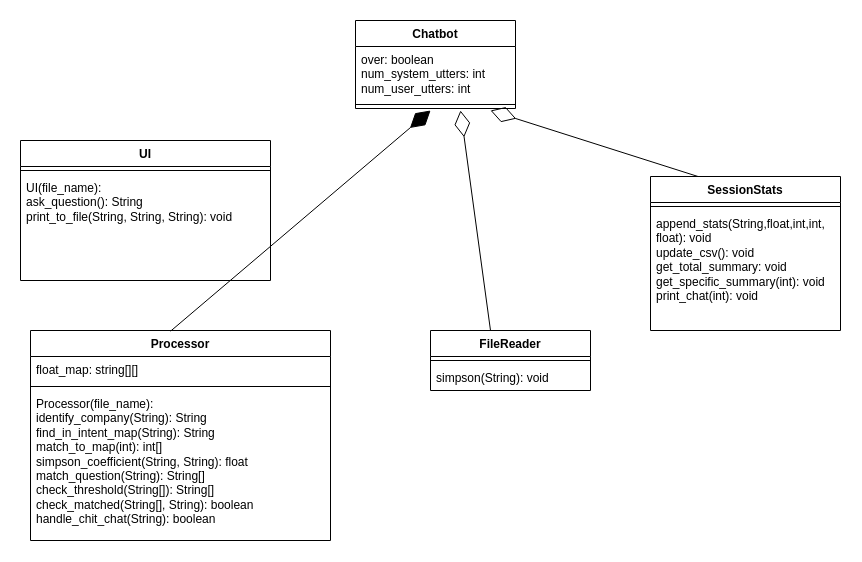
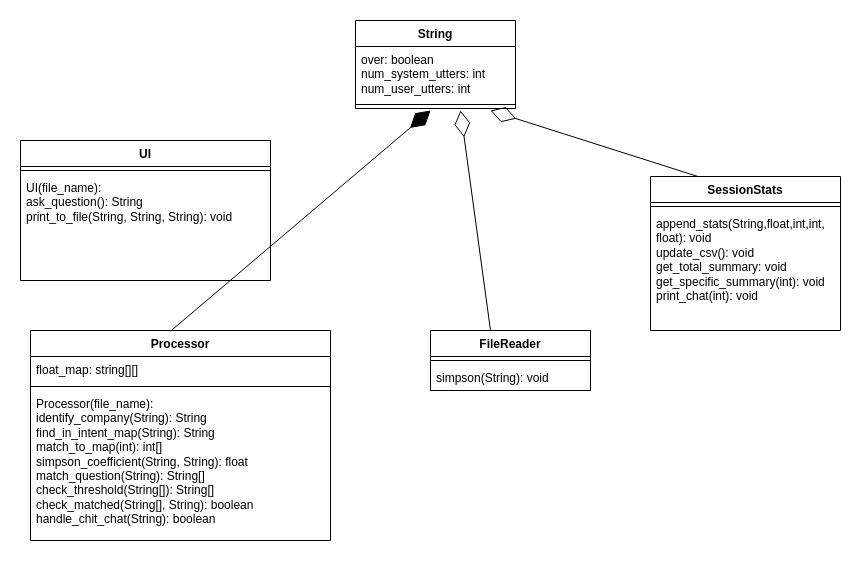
(436, 35) -> (436, 35)
